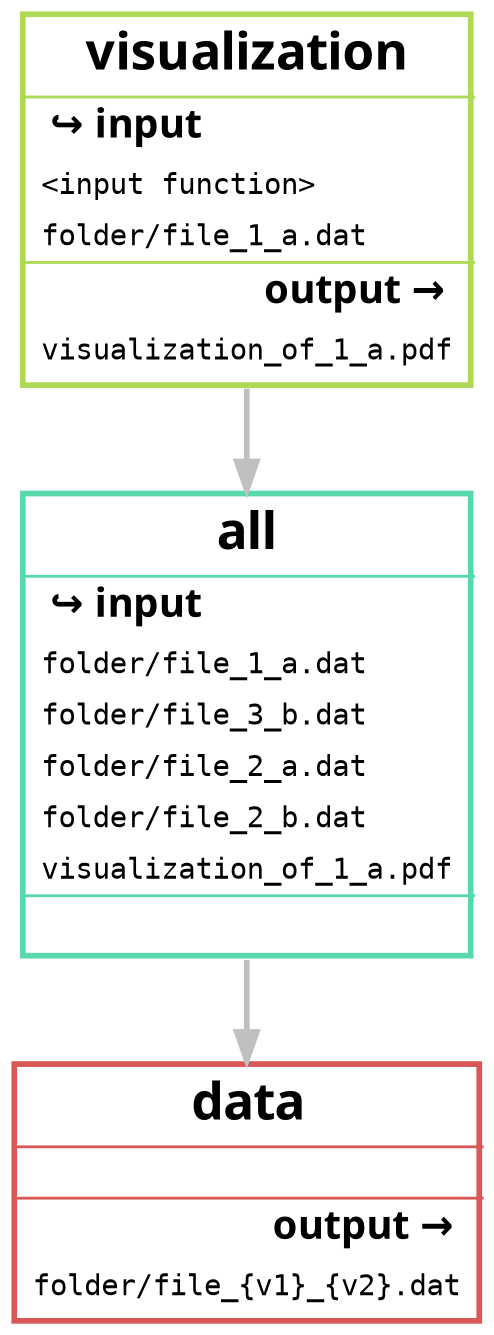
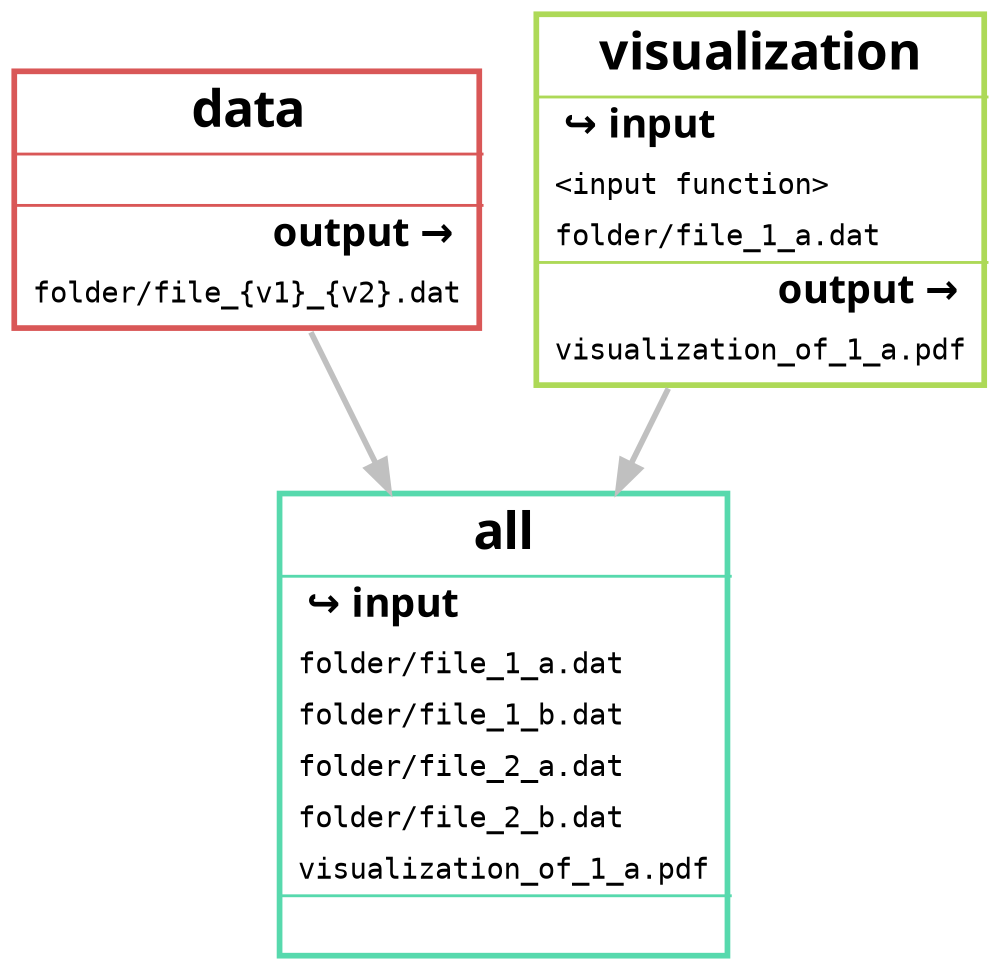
(205, 716) -> (462, 716)
(247, 996) -> (343, 398)
